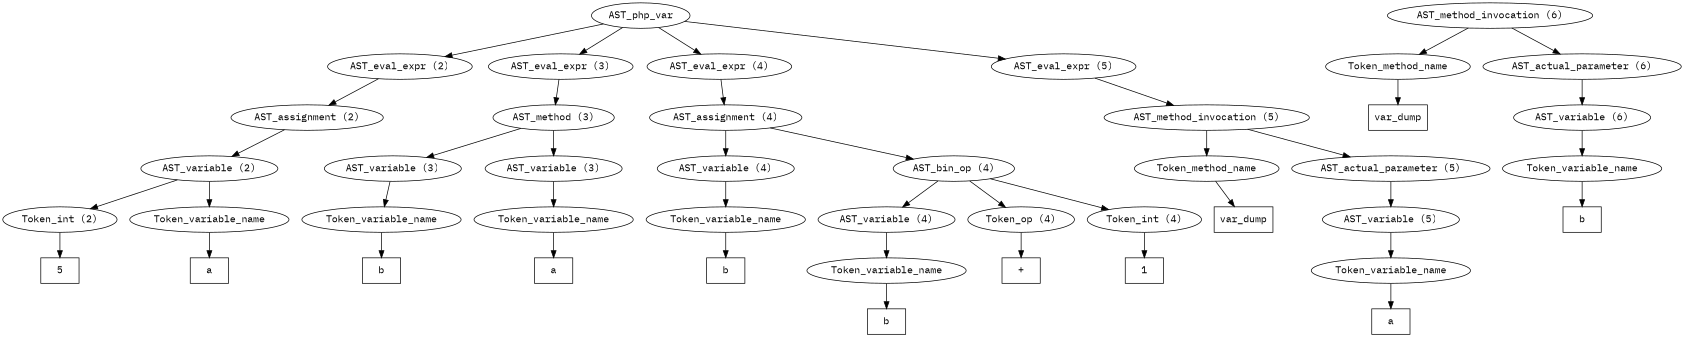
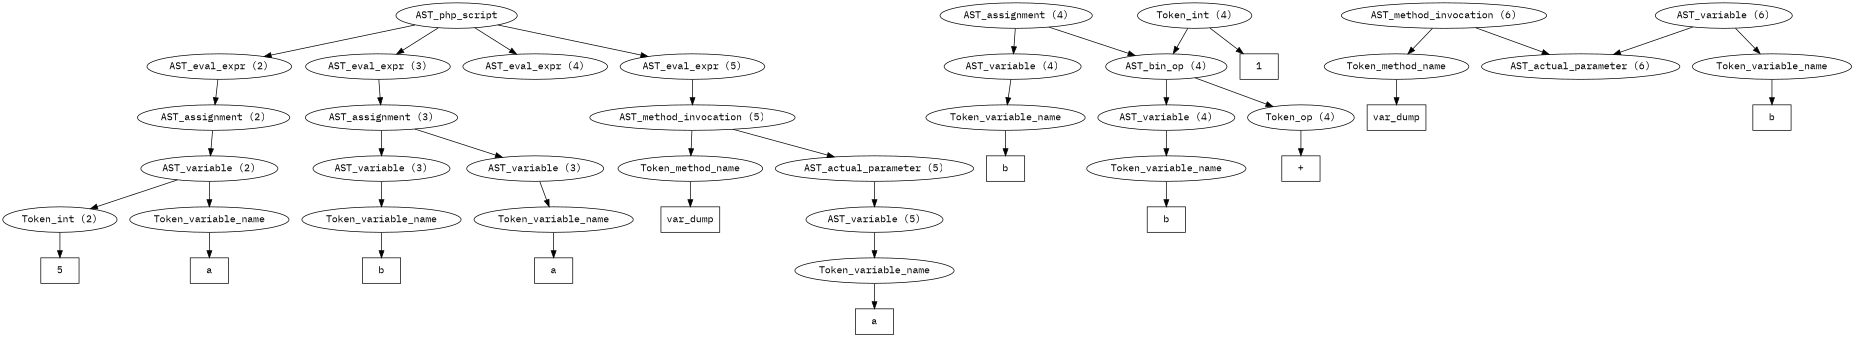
(641, 16) -> (457, 16)
(722, 89) -> none
(1582, 89) -> (1657, 40)
(554, 118) -> (382, 118)
(1046, 193) -> (1182, 38)
